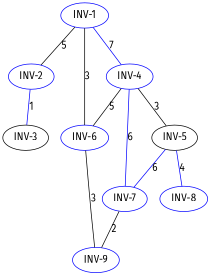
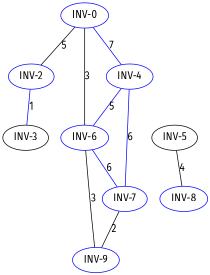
(85, 15) -> (85, 15)
(107, 107) -> (107, 107)
(152, 107) -> none
(150, 168) -> (105, 168)
(179, 168) -> (179, 168)
